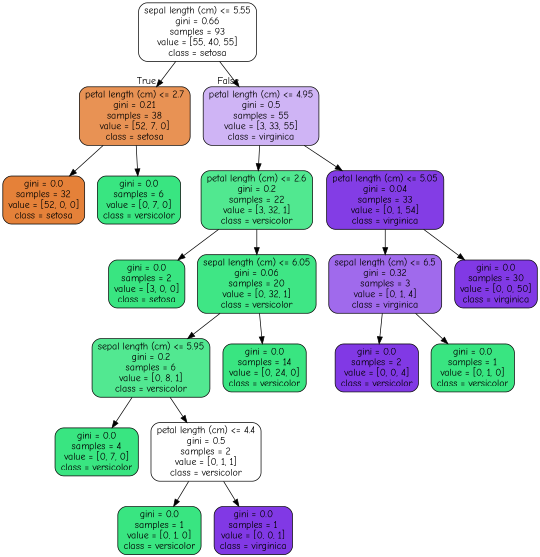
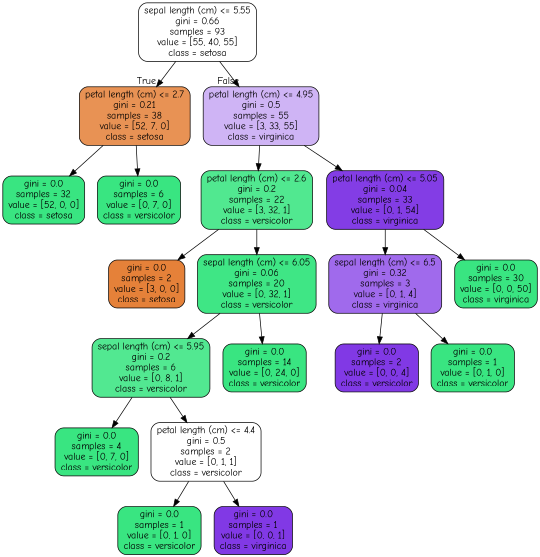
(44, 200) -> (44, 200)
(147, 284) -> (147, 284)
(496, 284) -> (496, 284)
